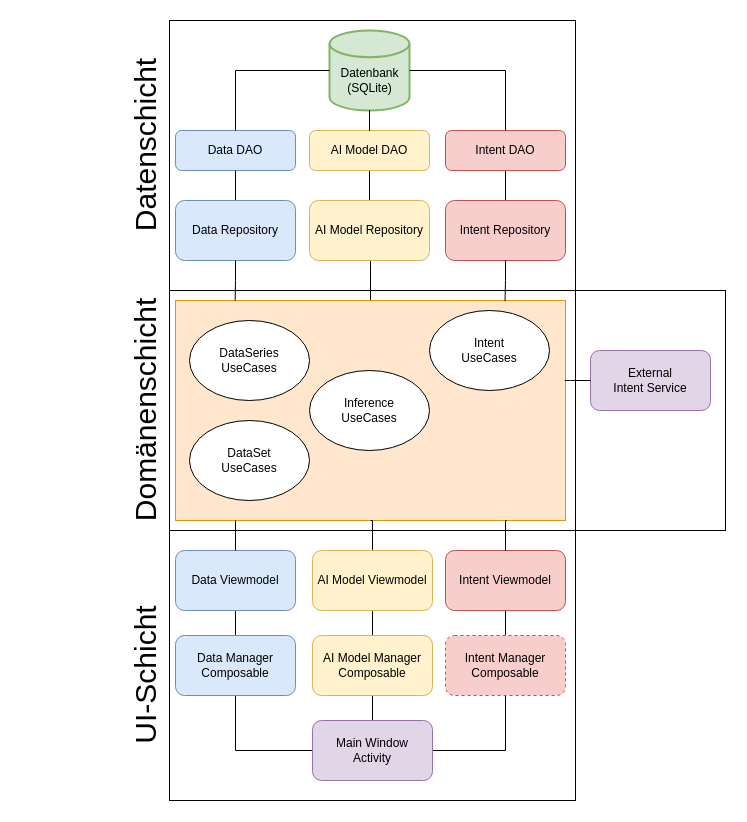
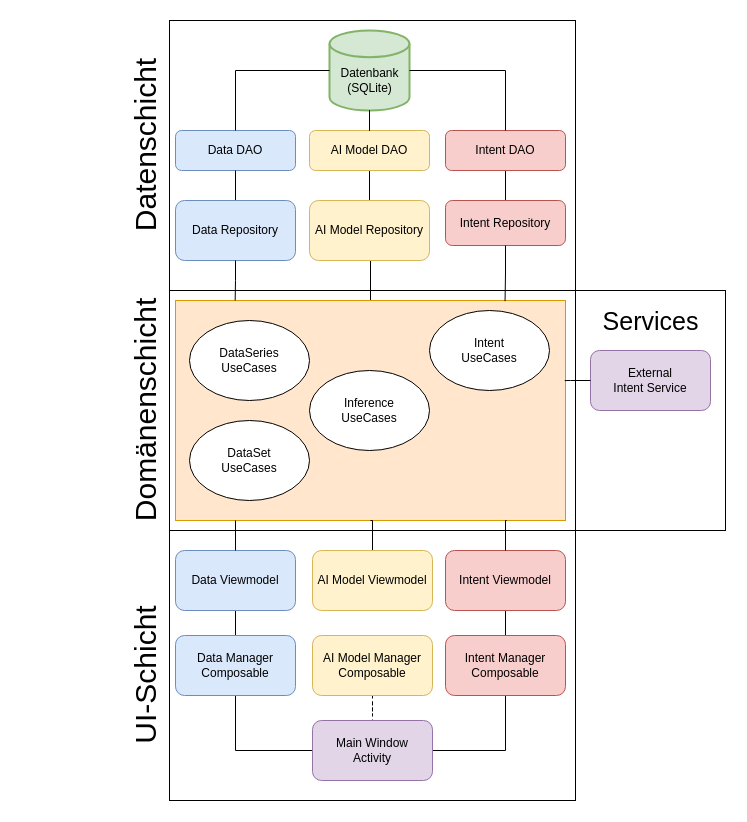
(506, 231) -> (506, 223)
none -> (651, 321)
(373, 624) -> none
(506, 666) -> (506, 666)
(373, 709) -> (373, 709)
